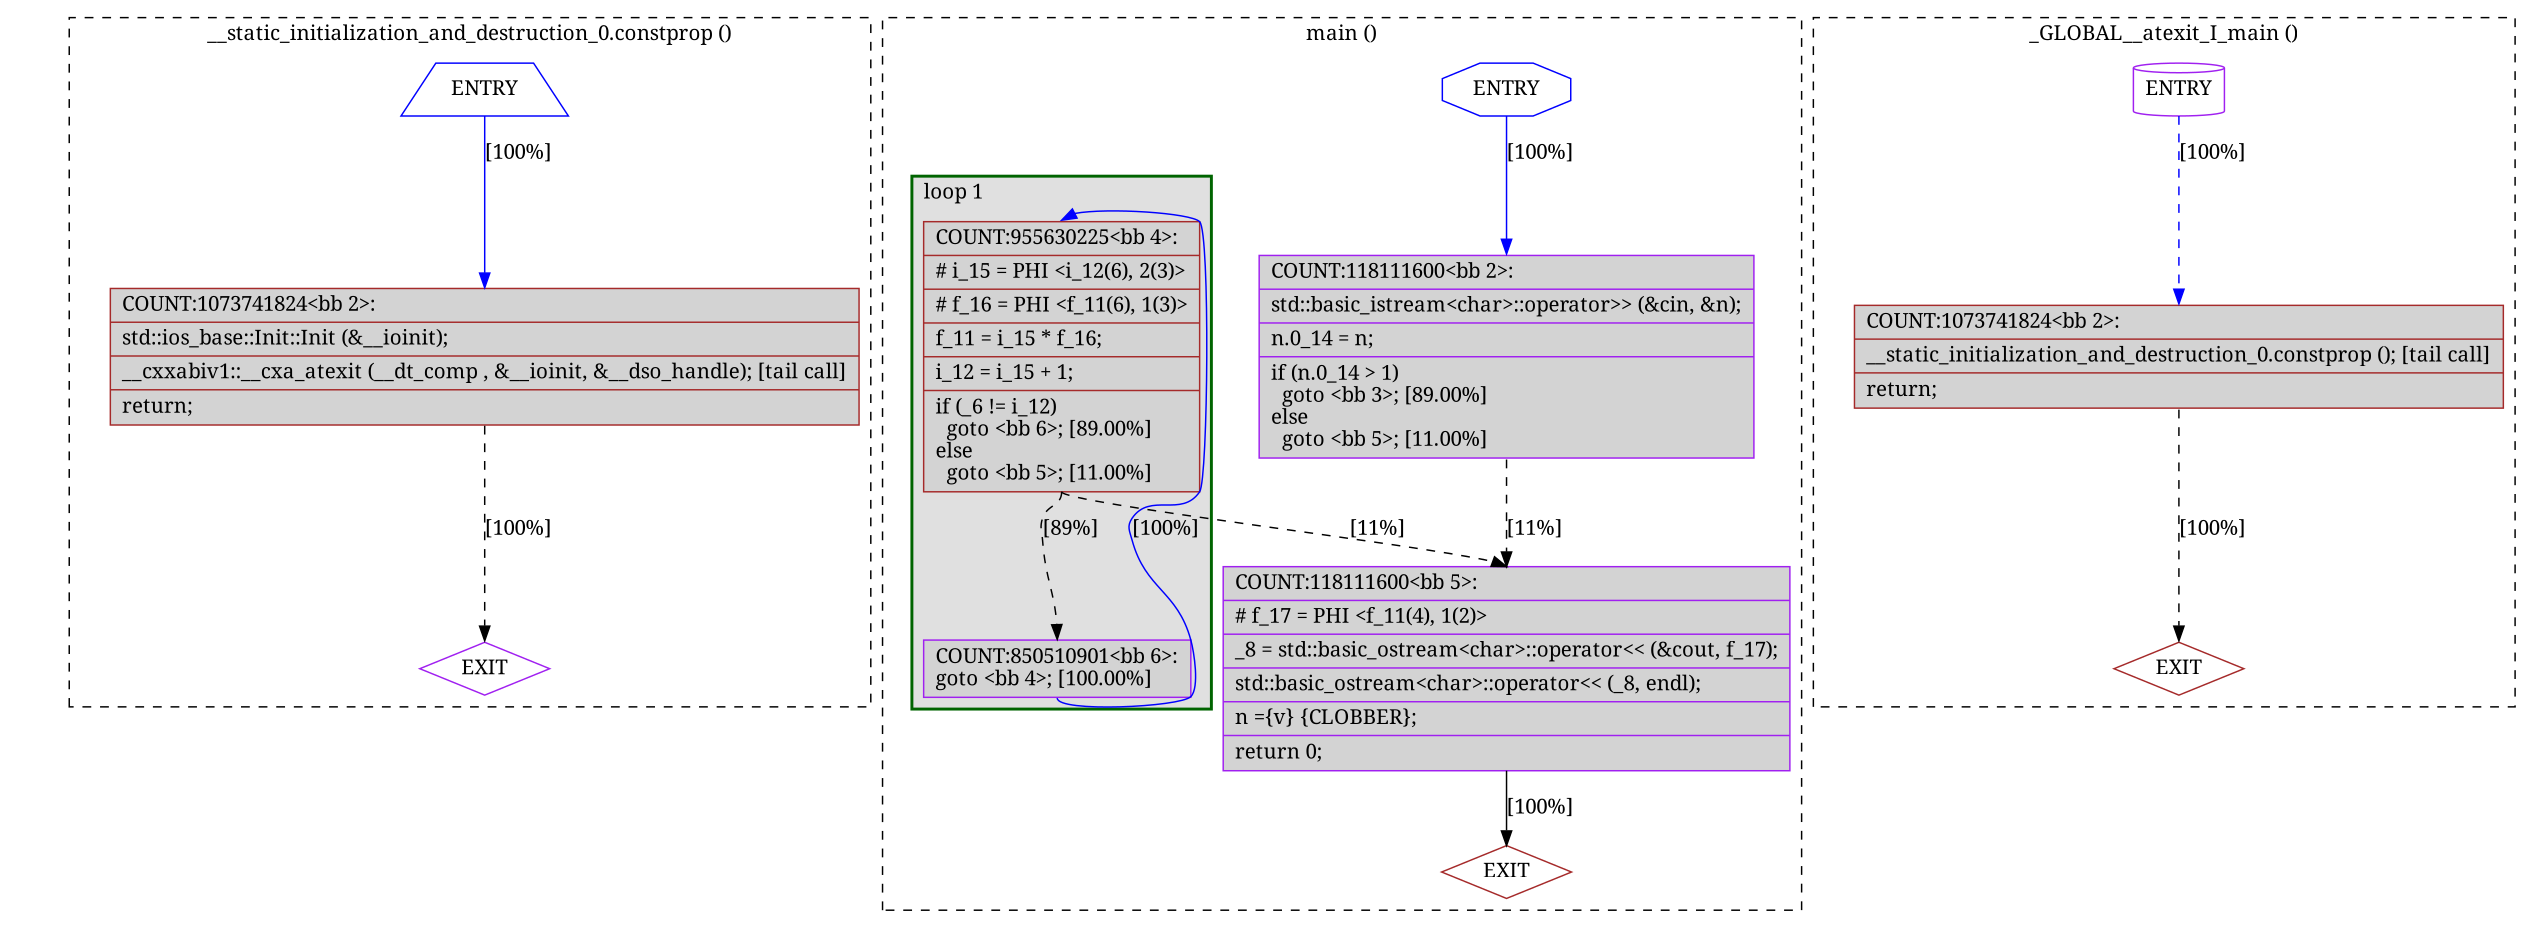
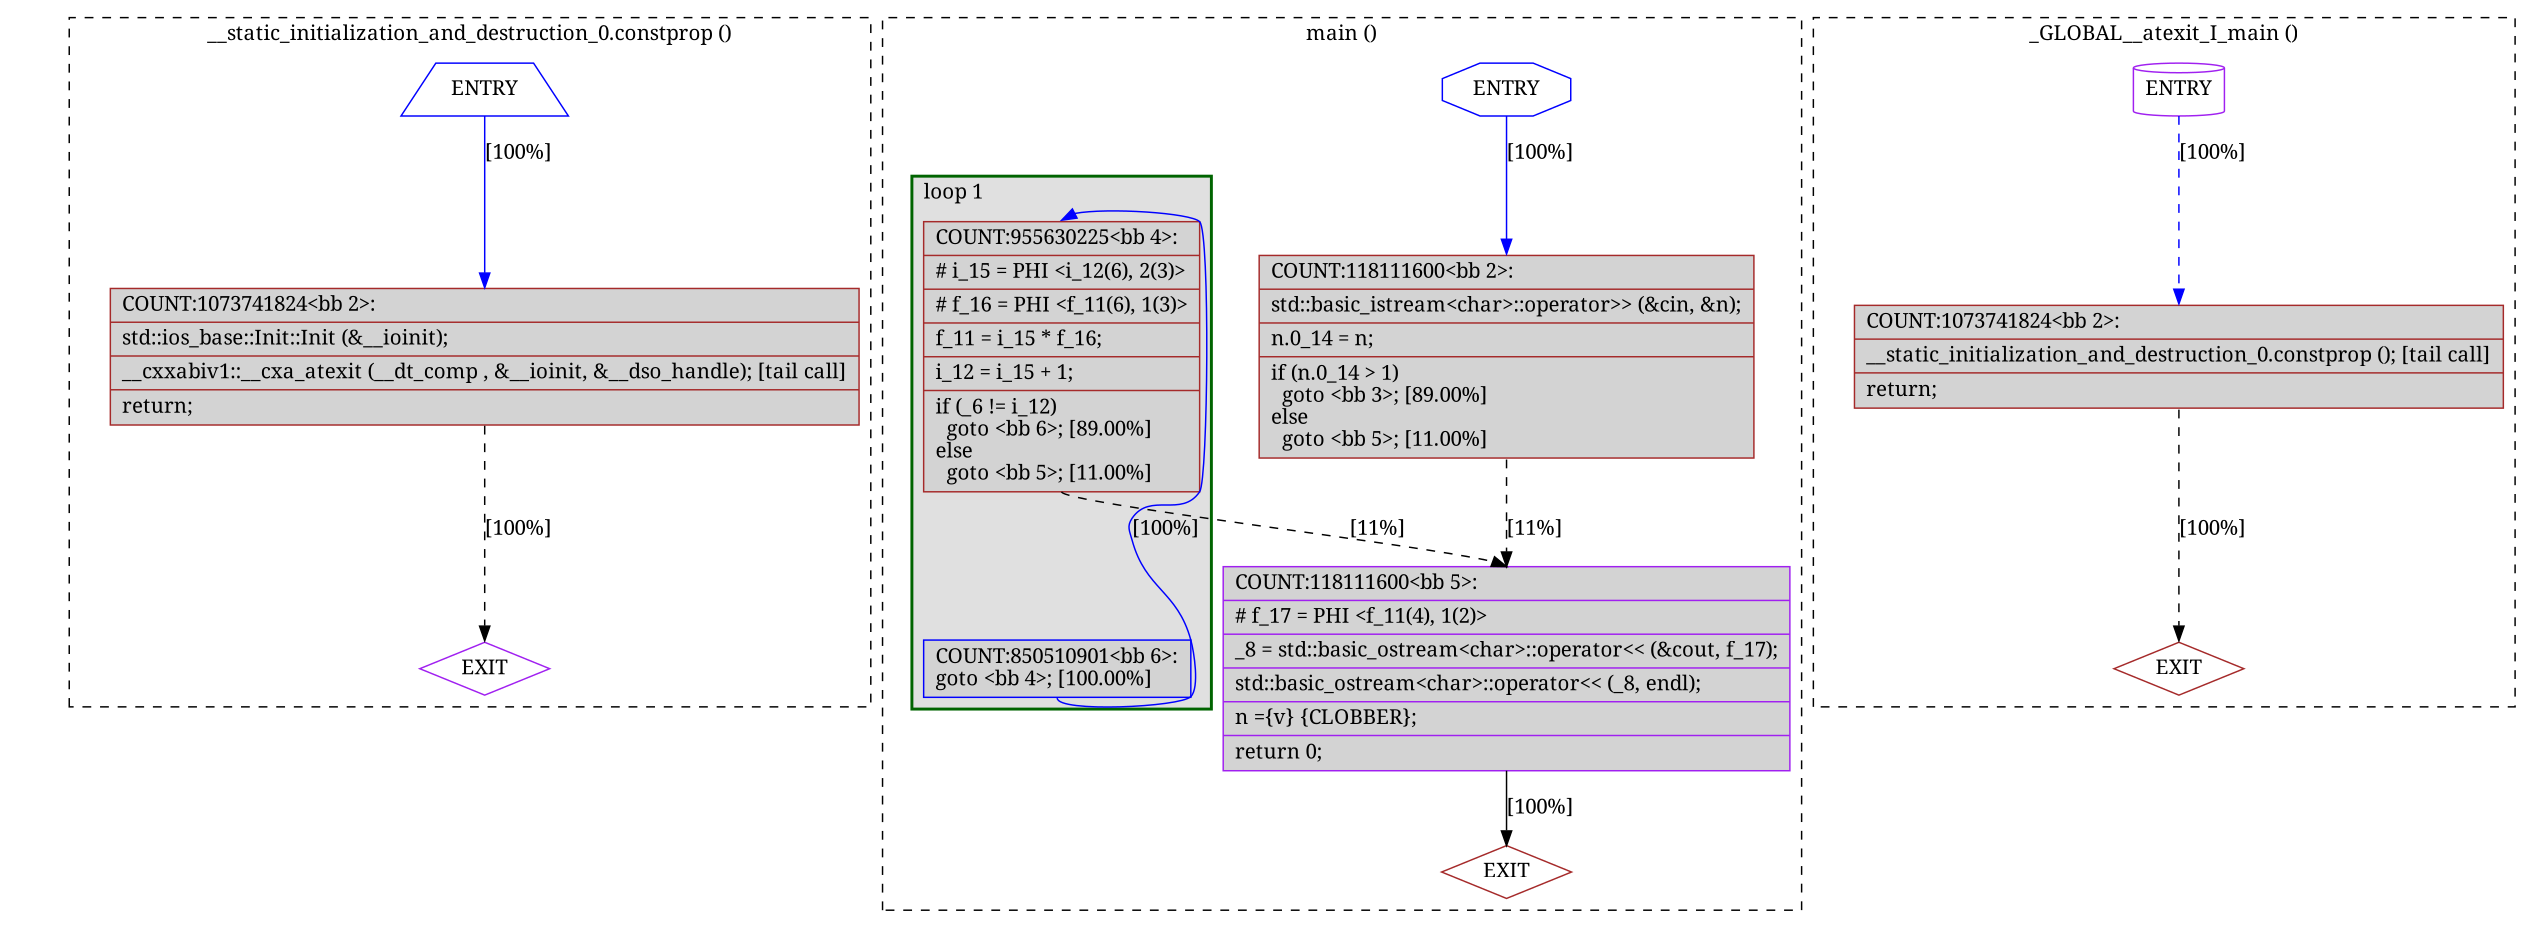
(1507, 357) -> (1507, 357)
(1044, 555) -> none
(1057, 669) -> (1057, 669)
